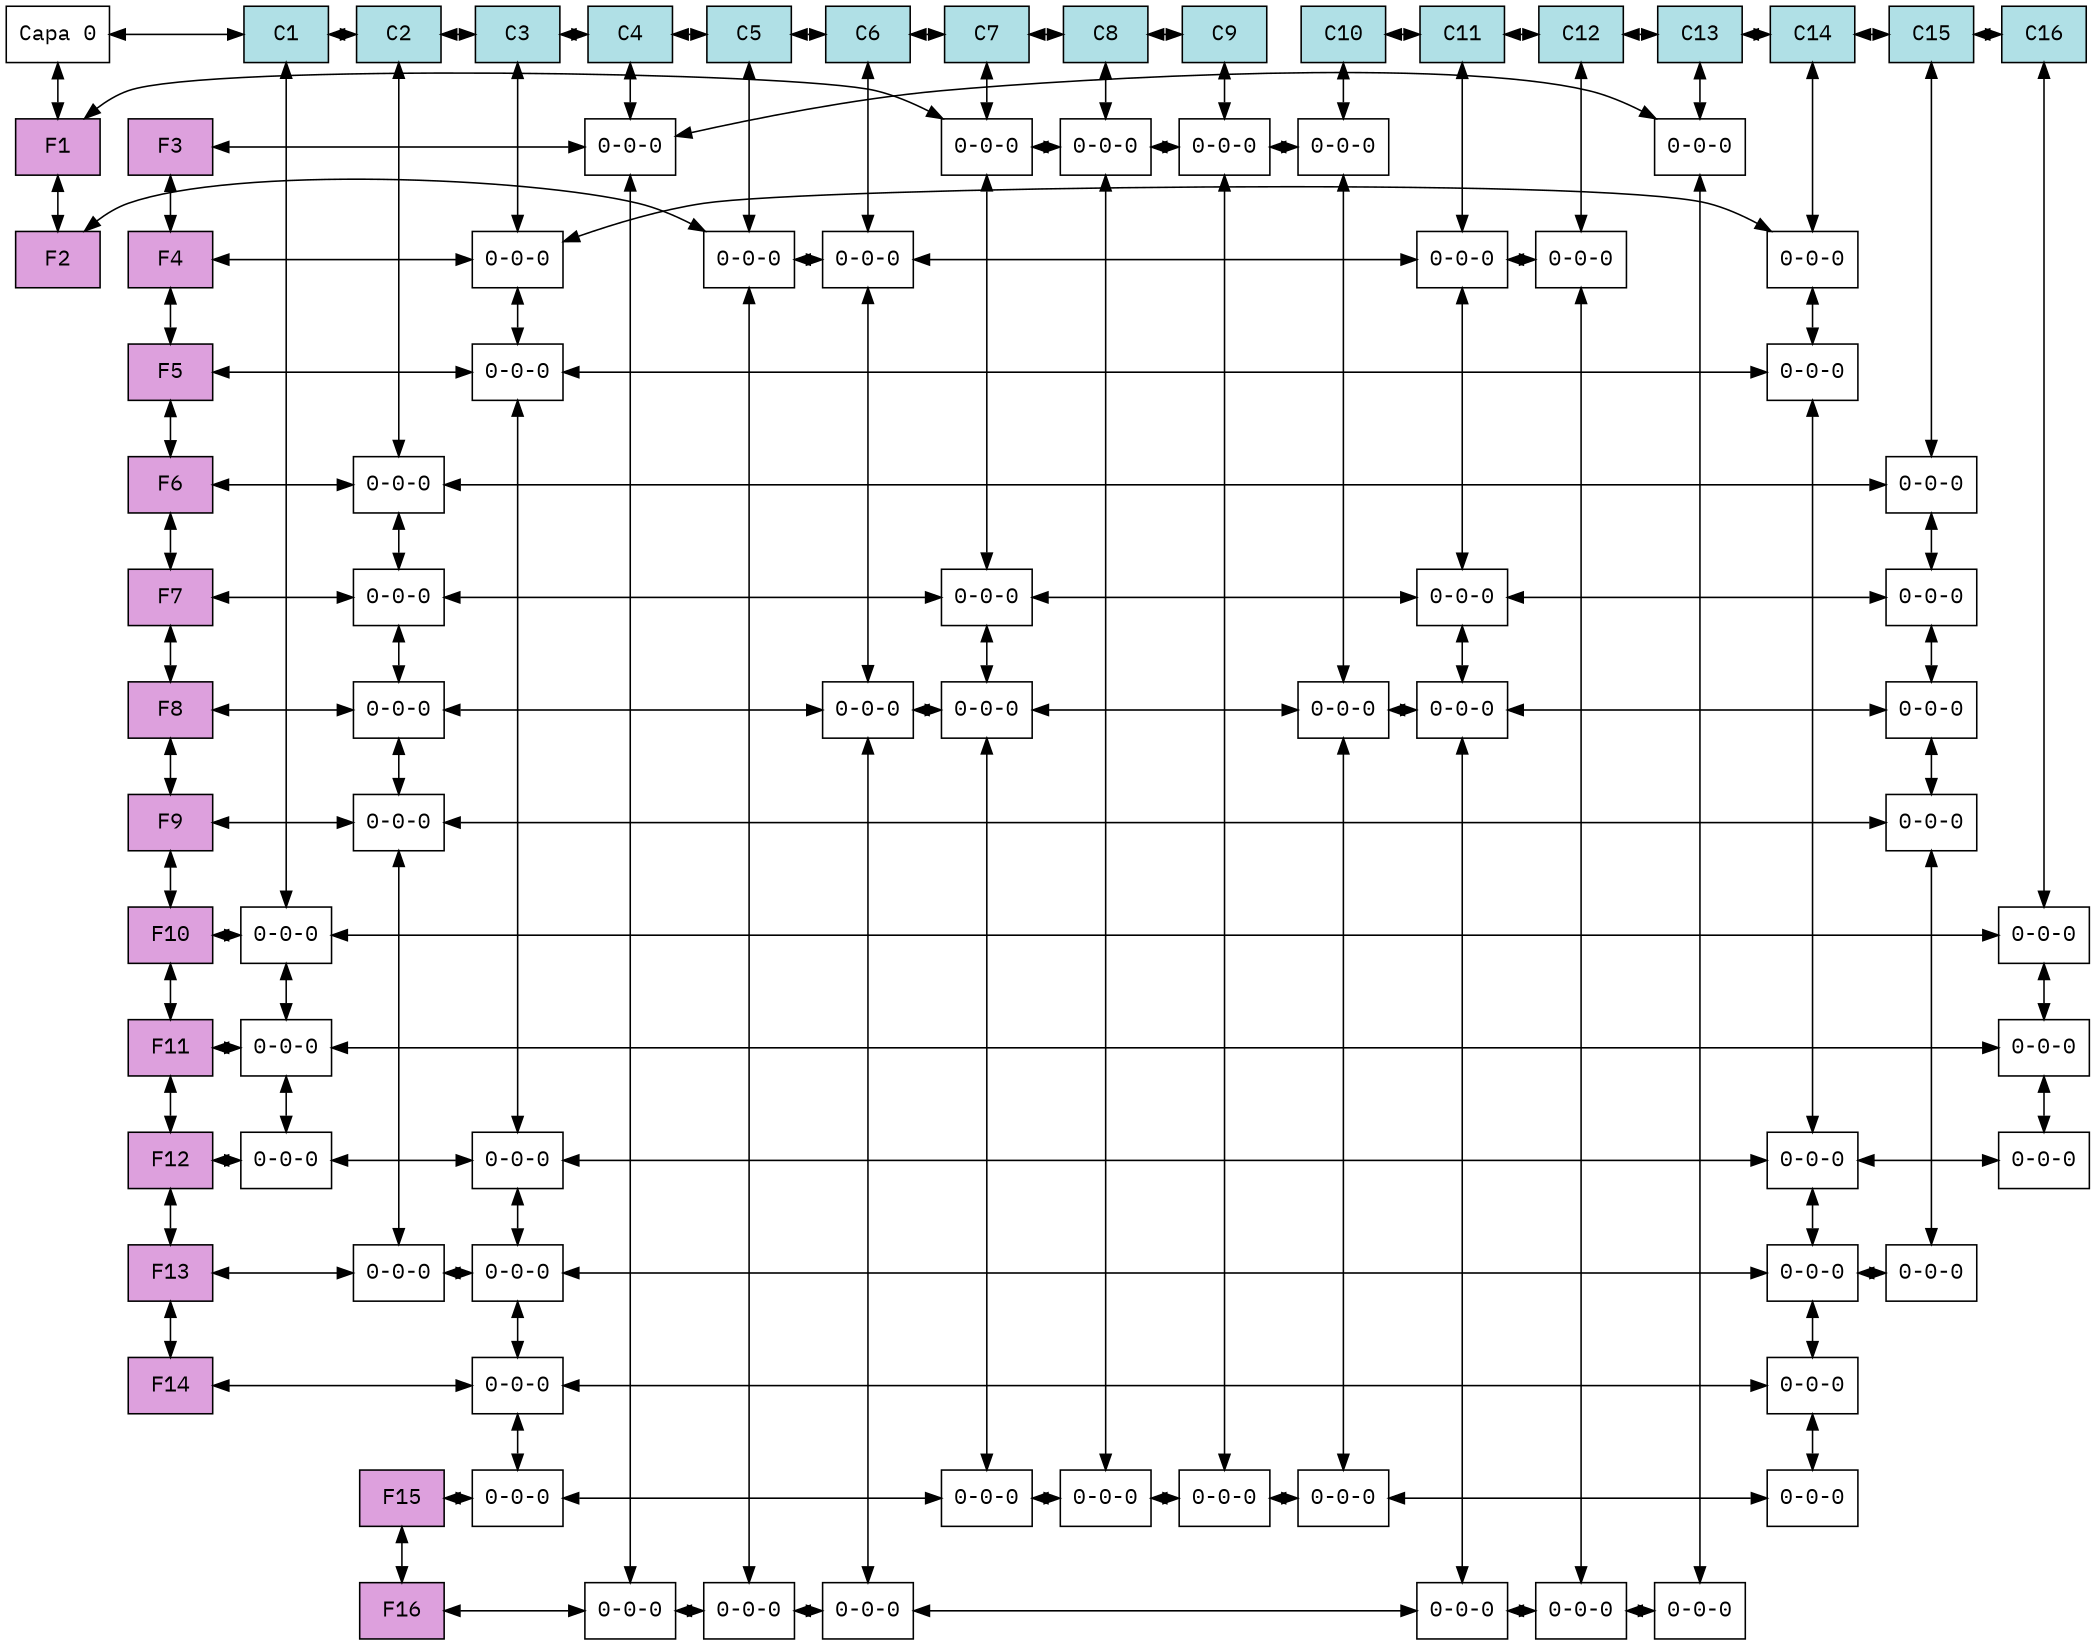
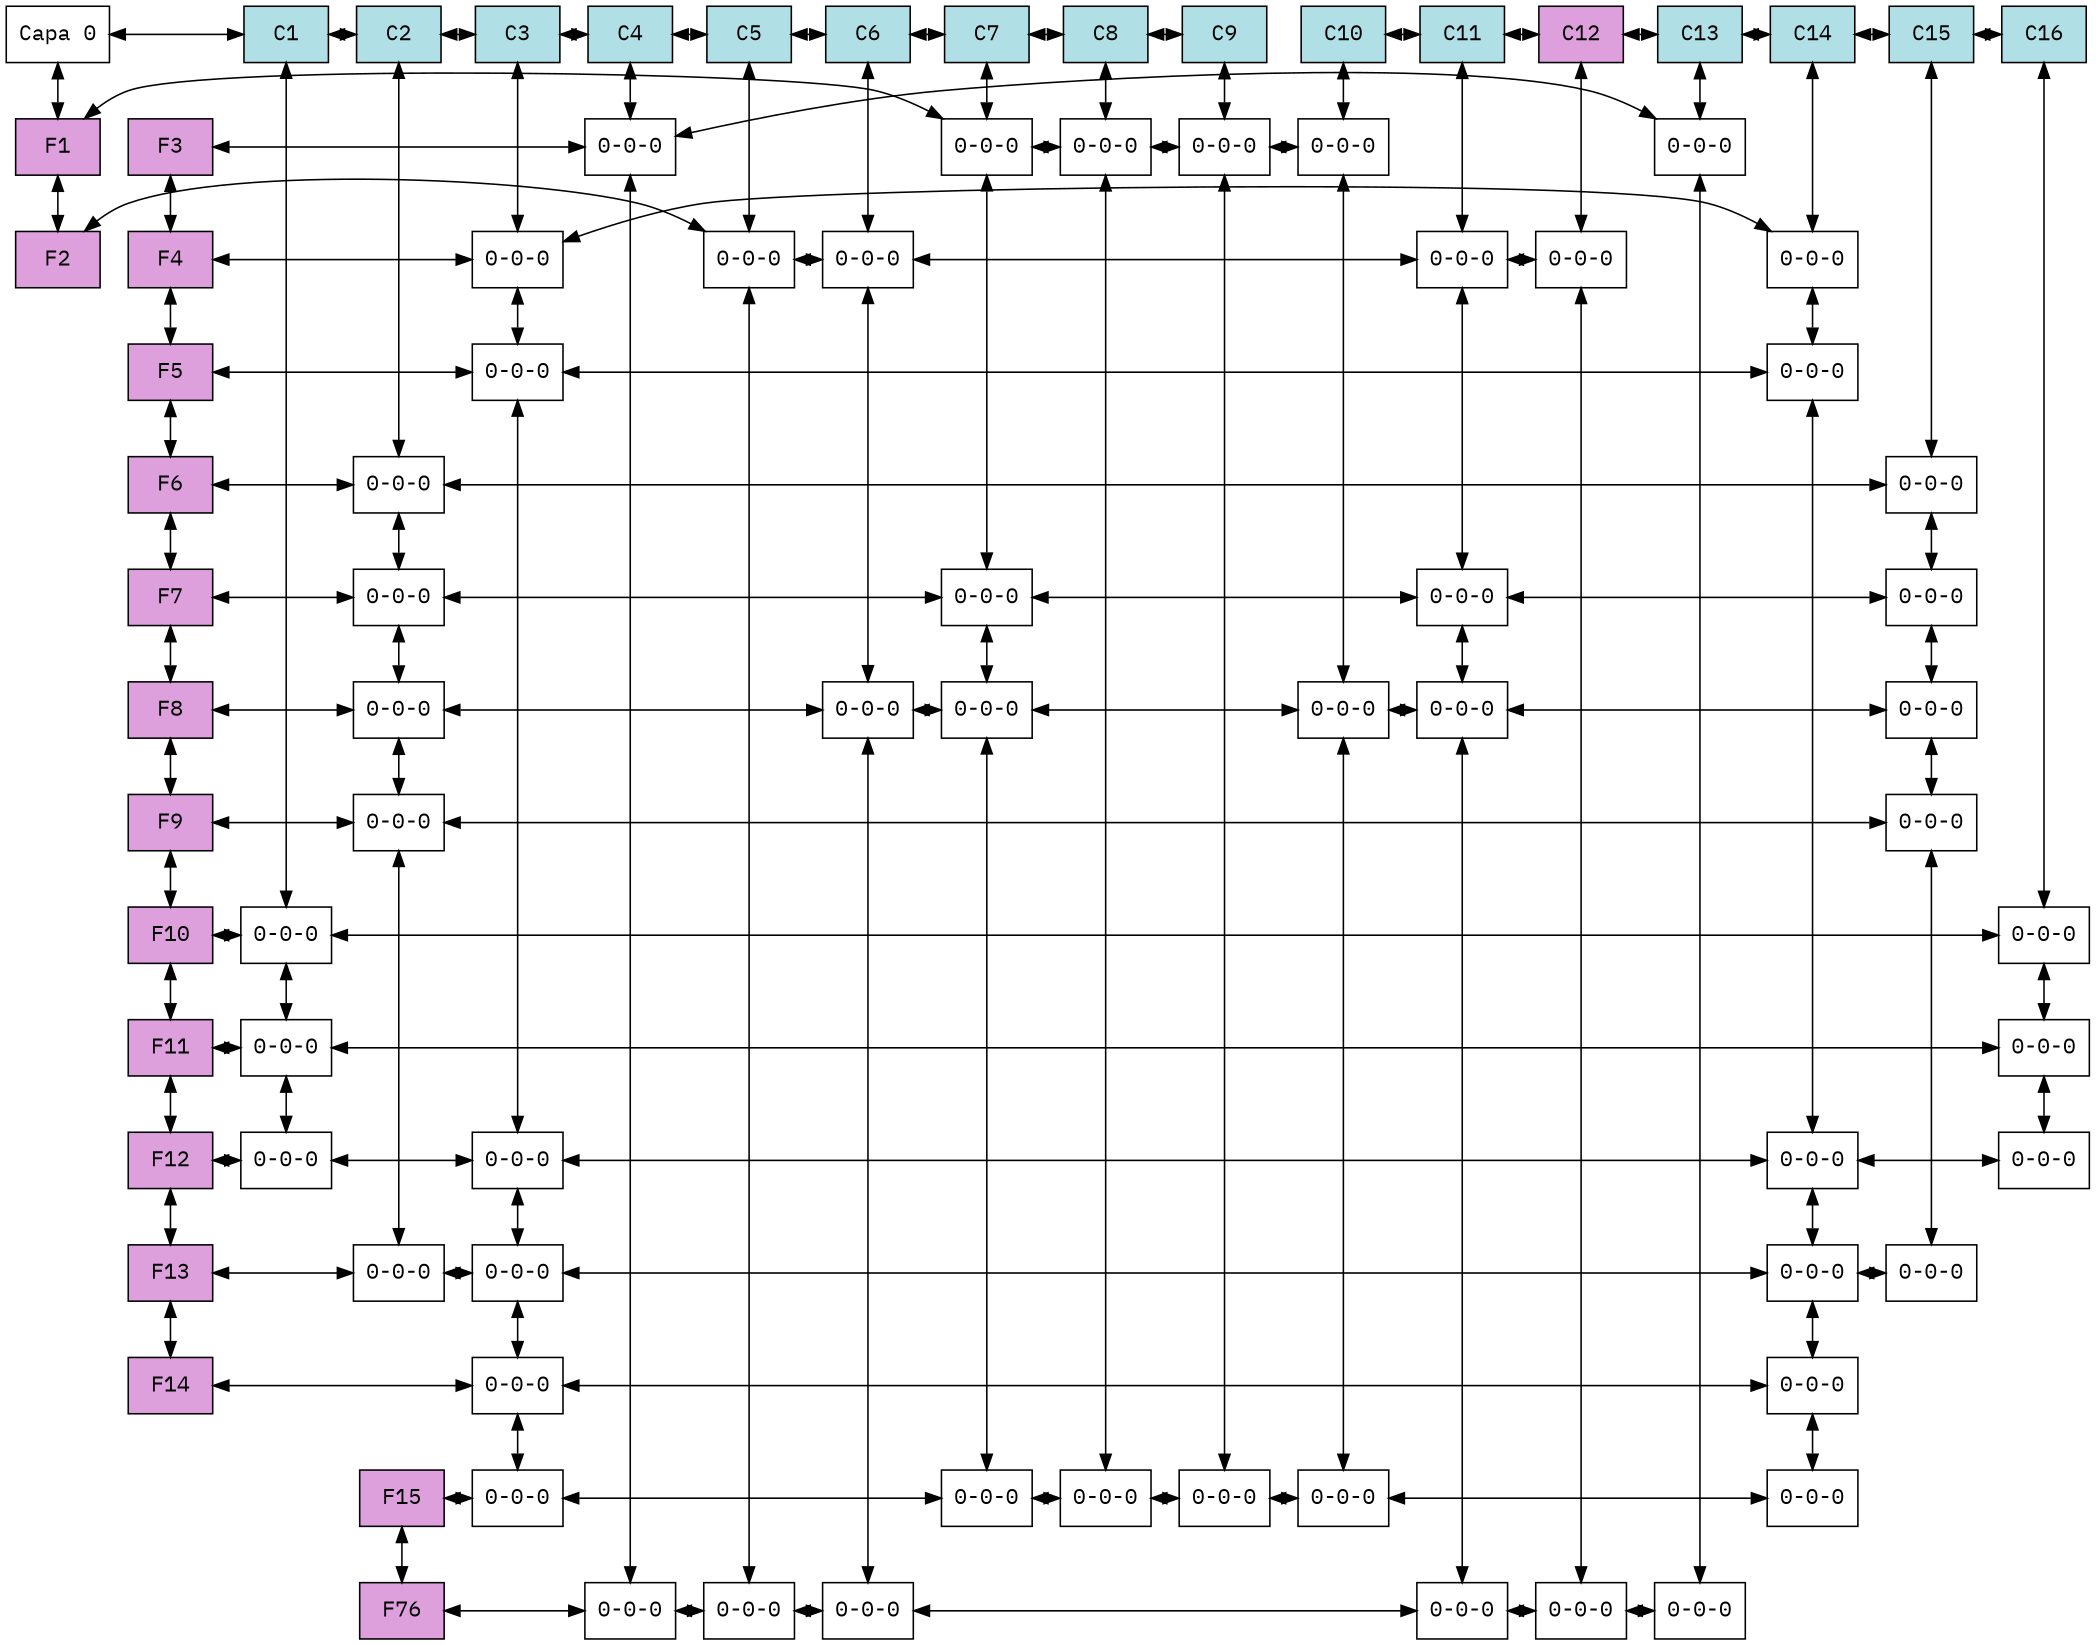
(1581, 34) -> (1581, 34)
(402, 1611) -> (402, 1611)
